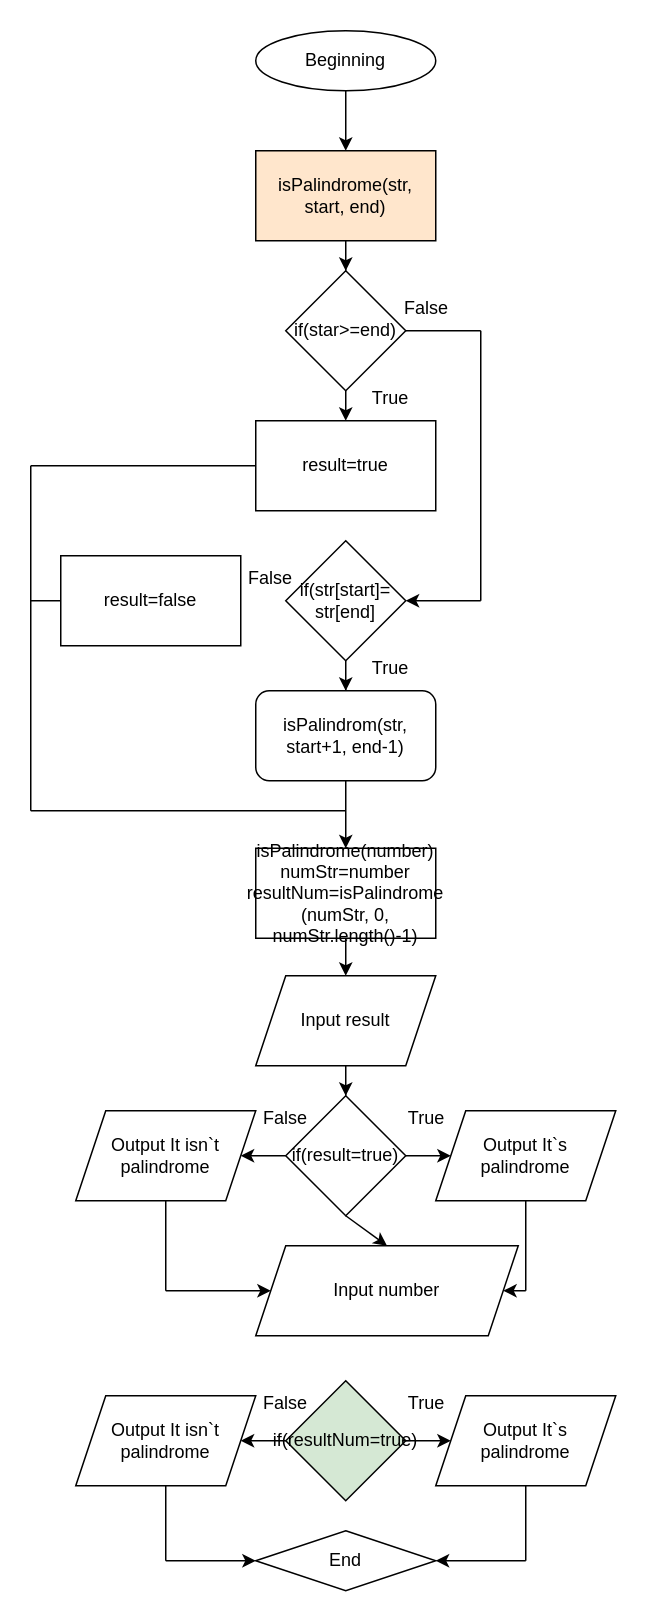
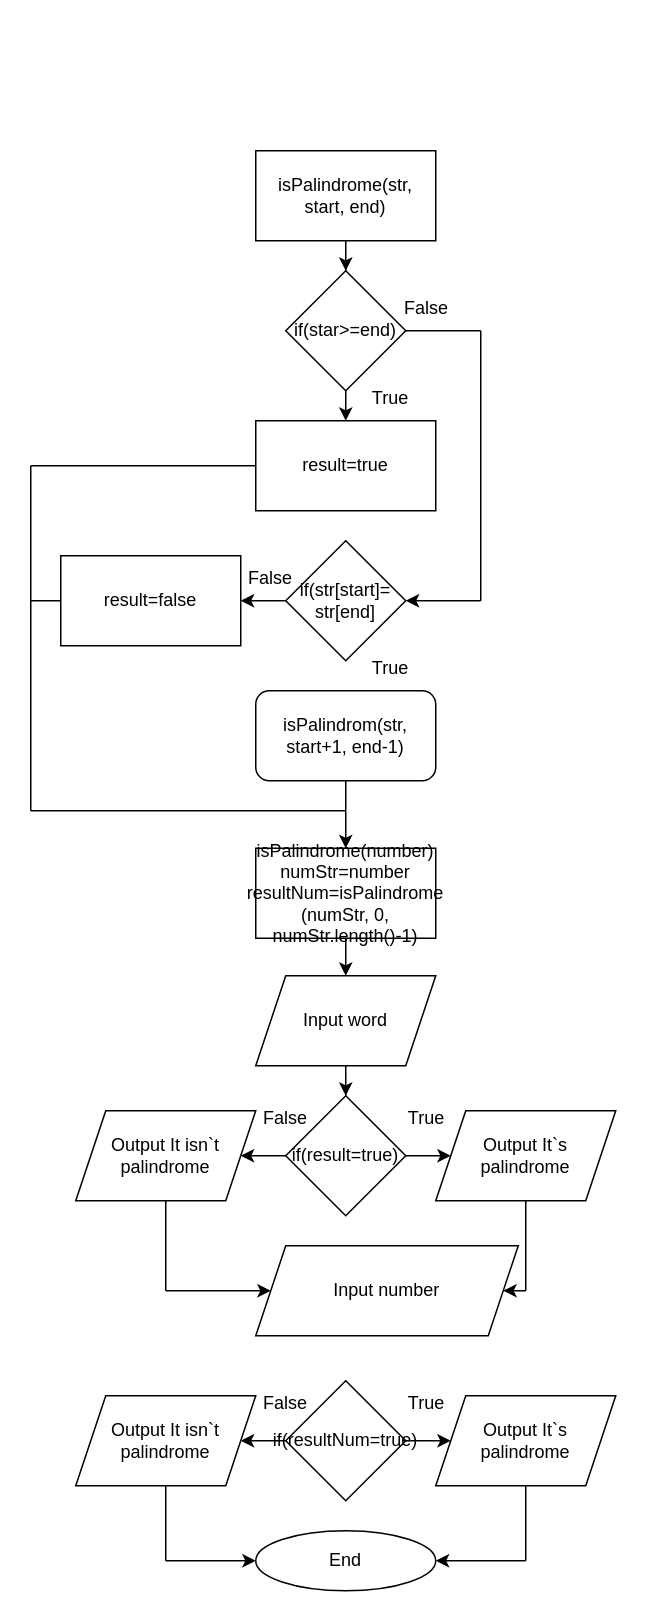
(346, 61) -> none
(346, 116) -> none
(346, 196) -> (346, 196)
none -> (258, 601)
(346, 681) -> none
(346, 1021) -> (346, 1021)
(362, 1228) -> none
(346, 1441) -> (346, 1441)
(346, 1561) -> (346, 1561)
